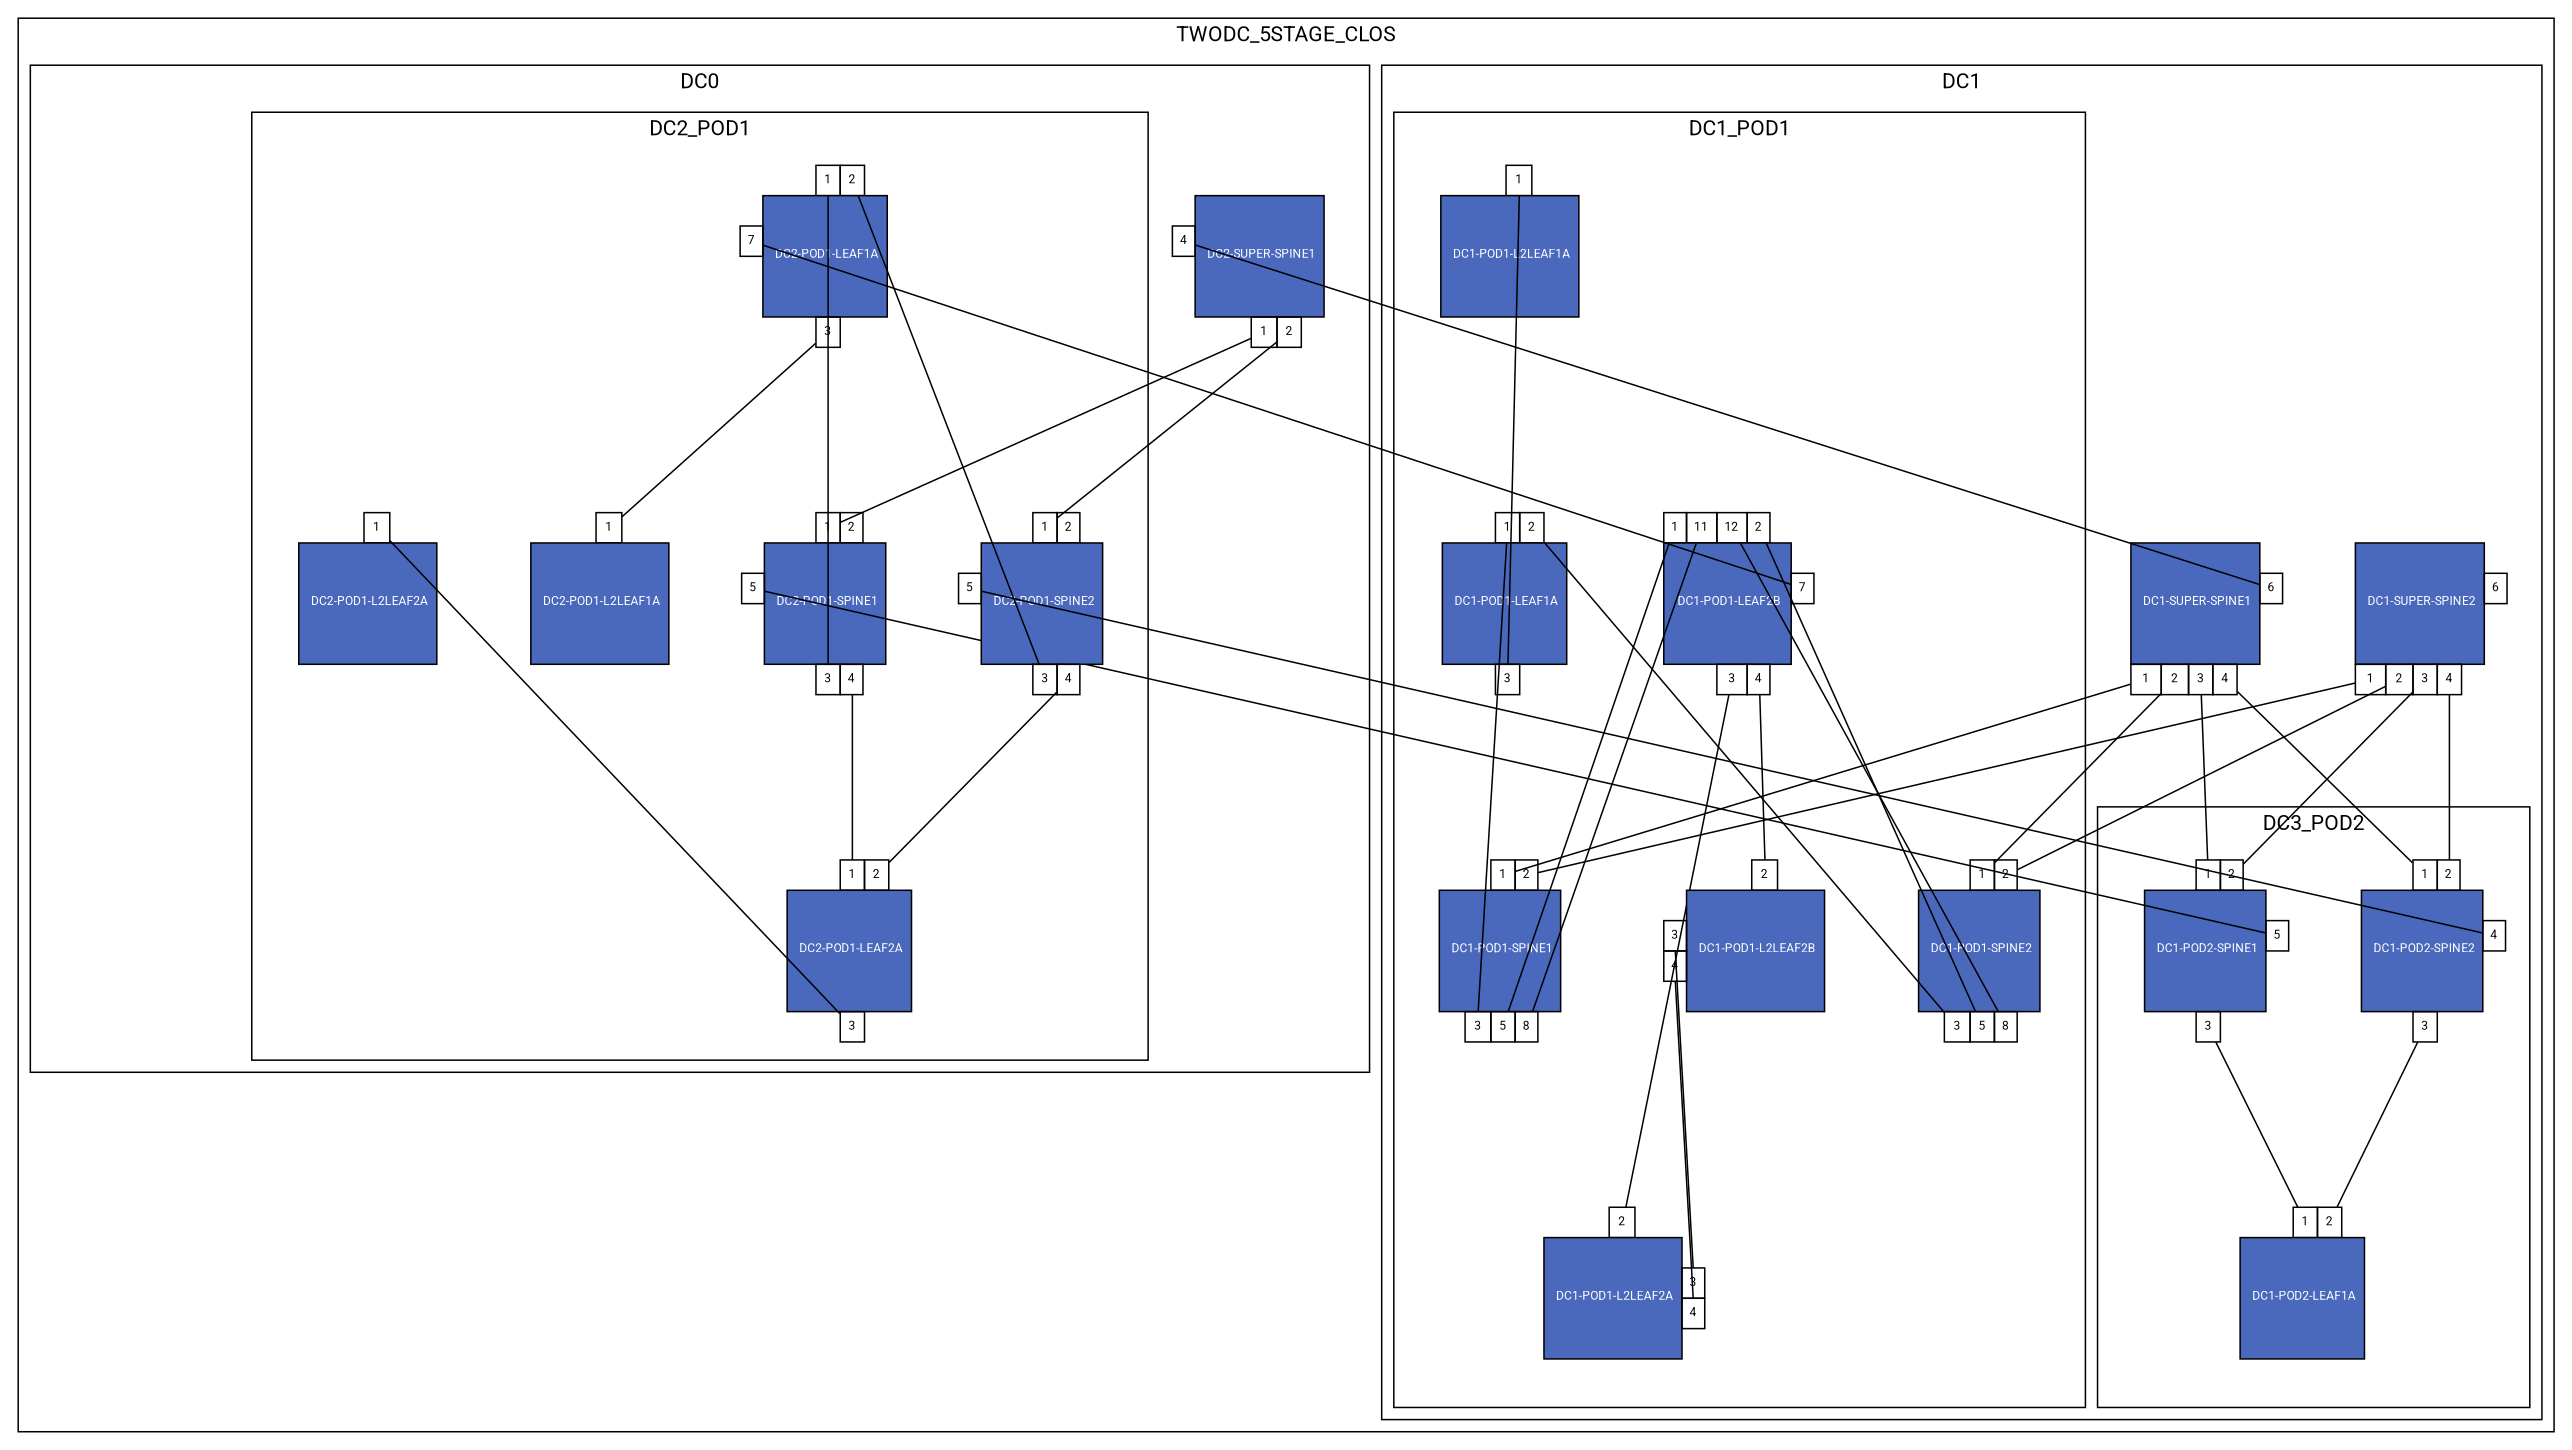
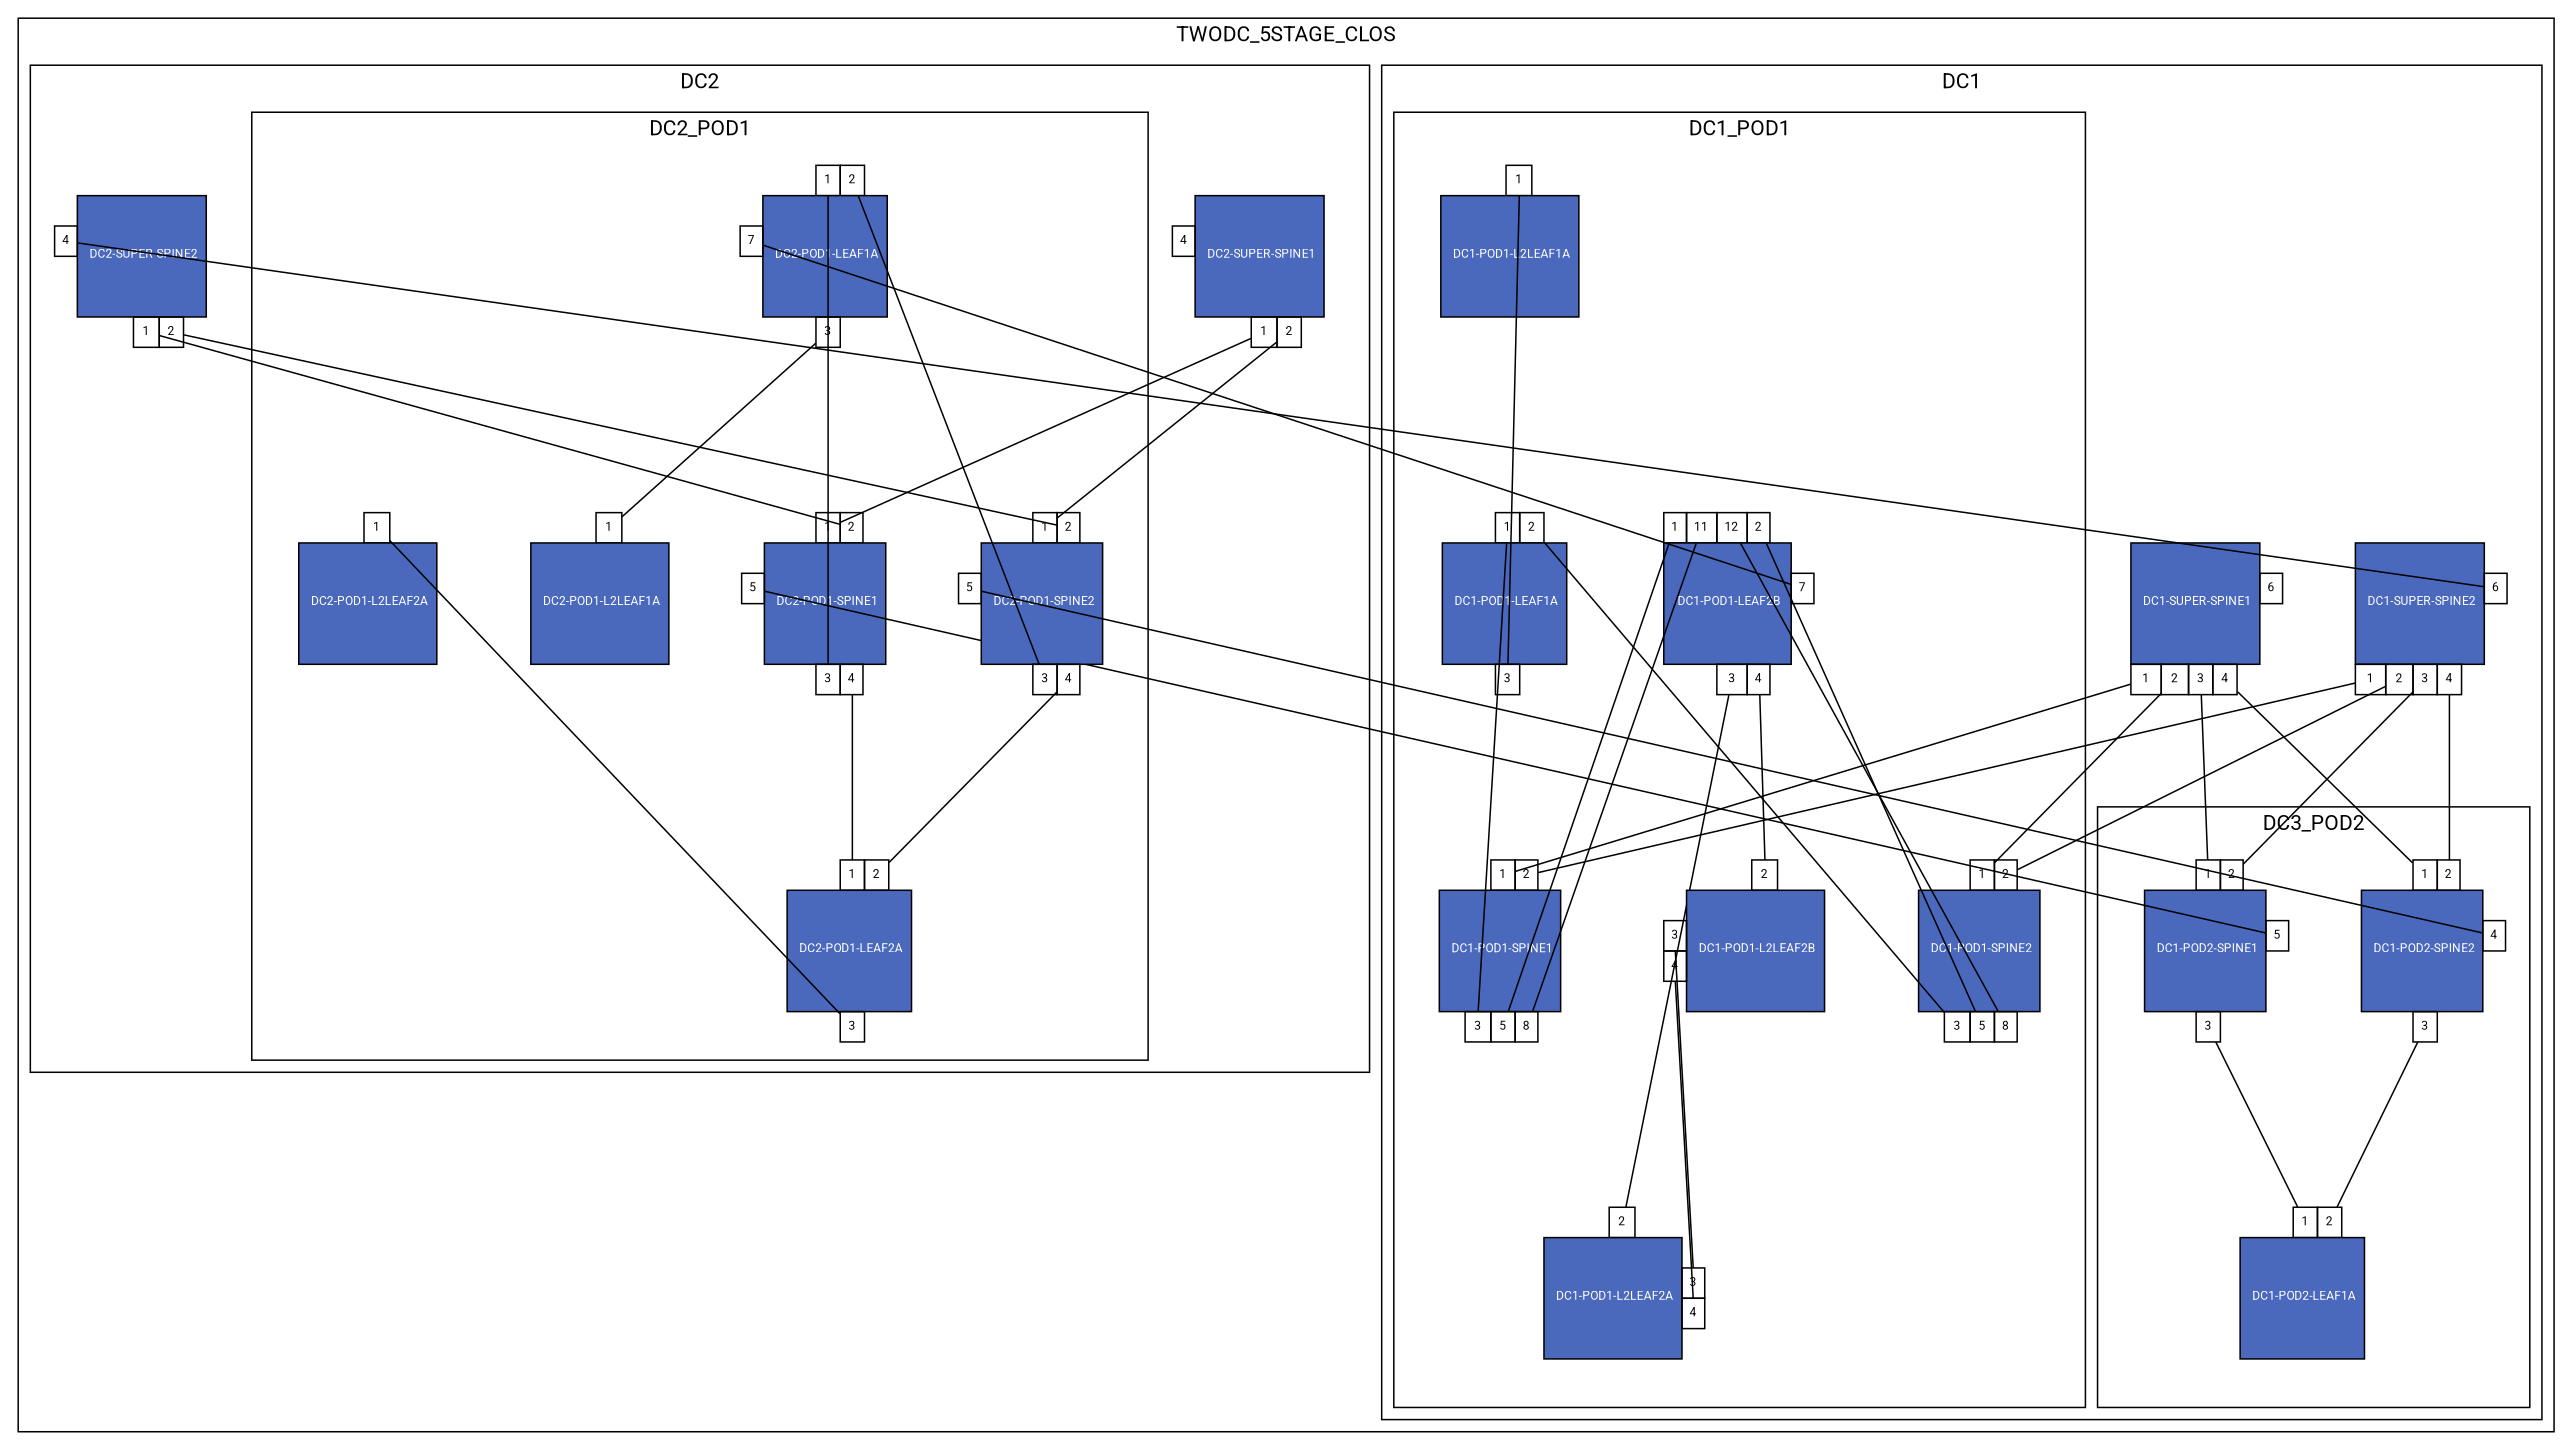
(700, 83) -> (700, 83)
none -> (141, 256)
(1728, 415) -> none
